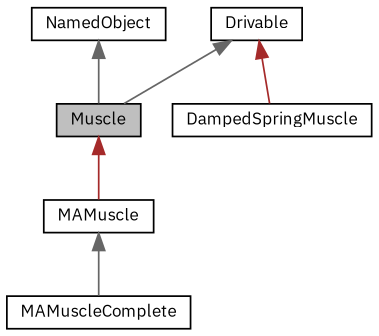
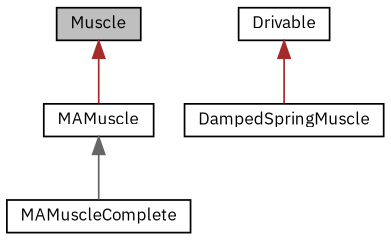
(99, 24) -> none
(170, 77) -> none
